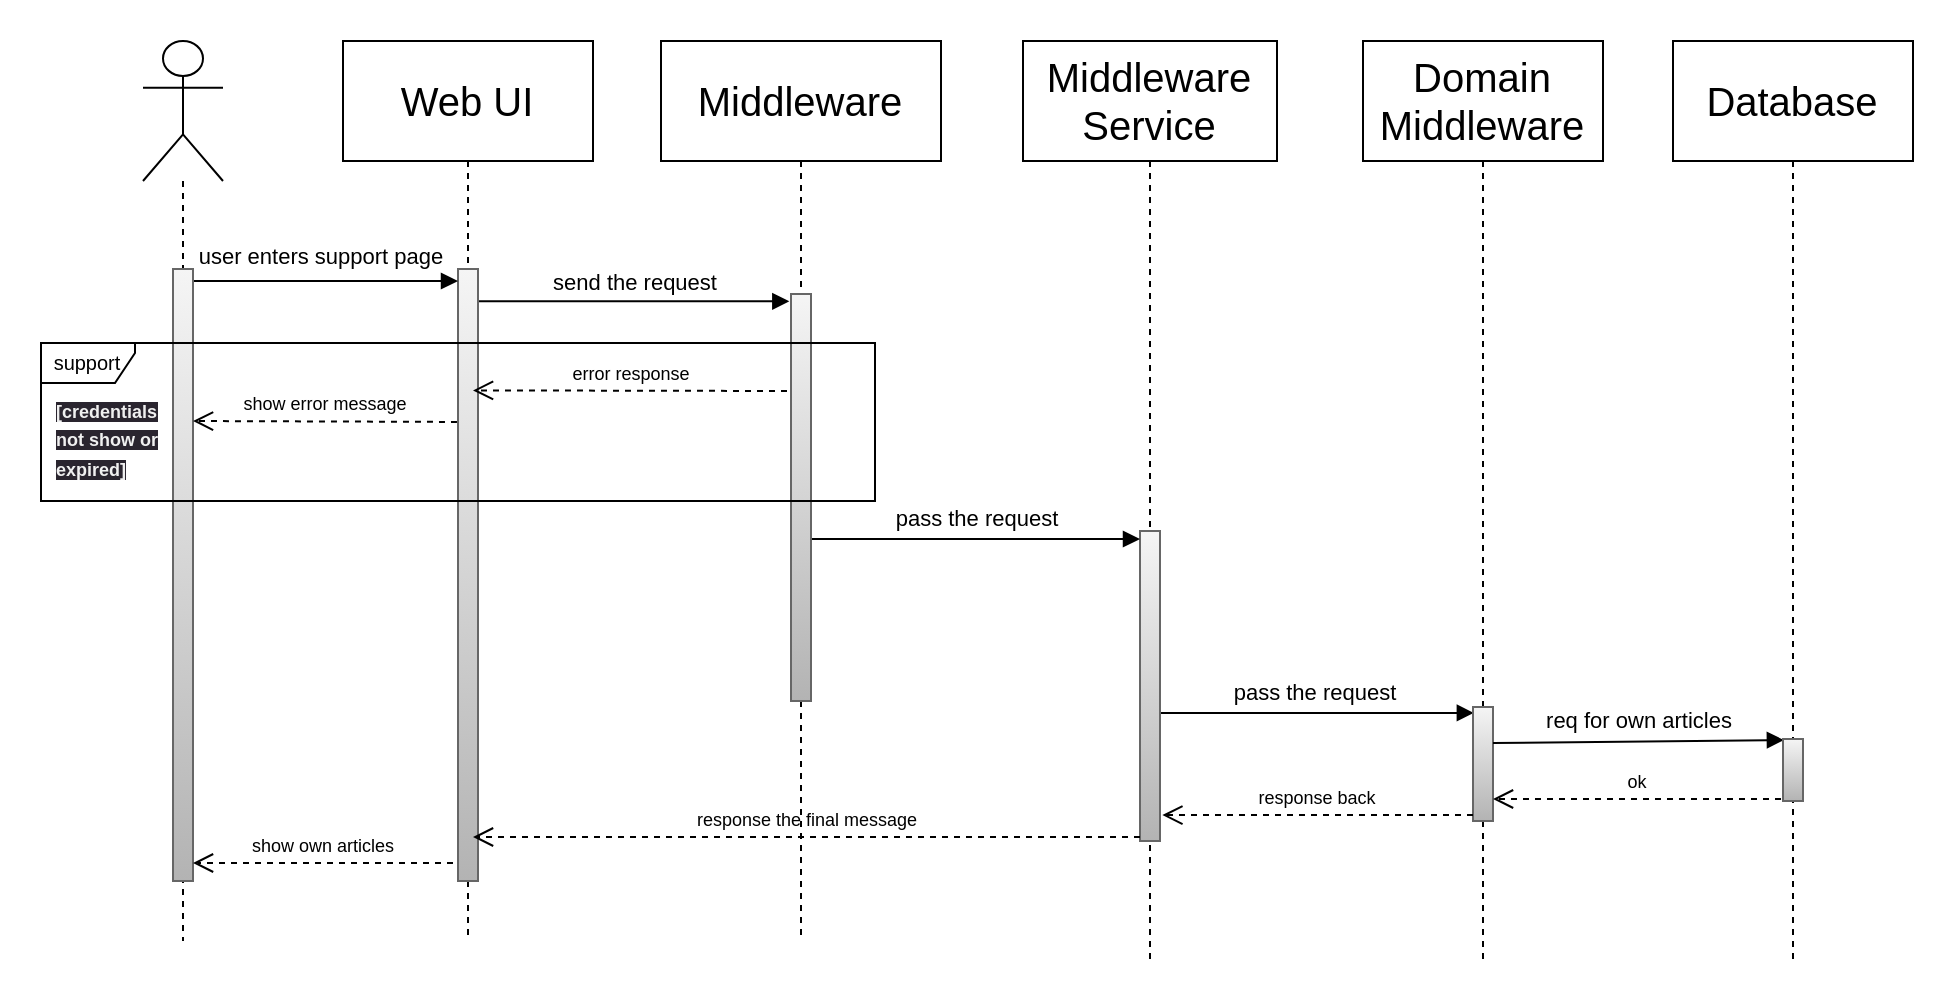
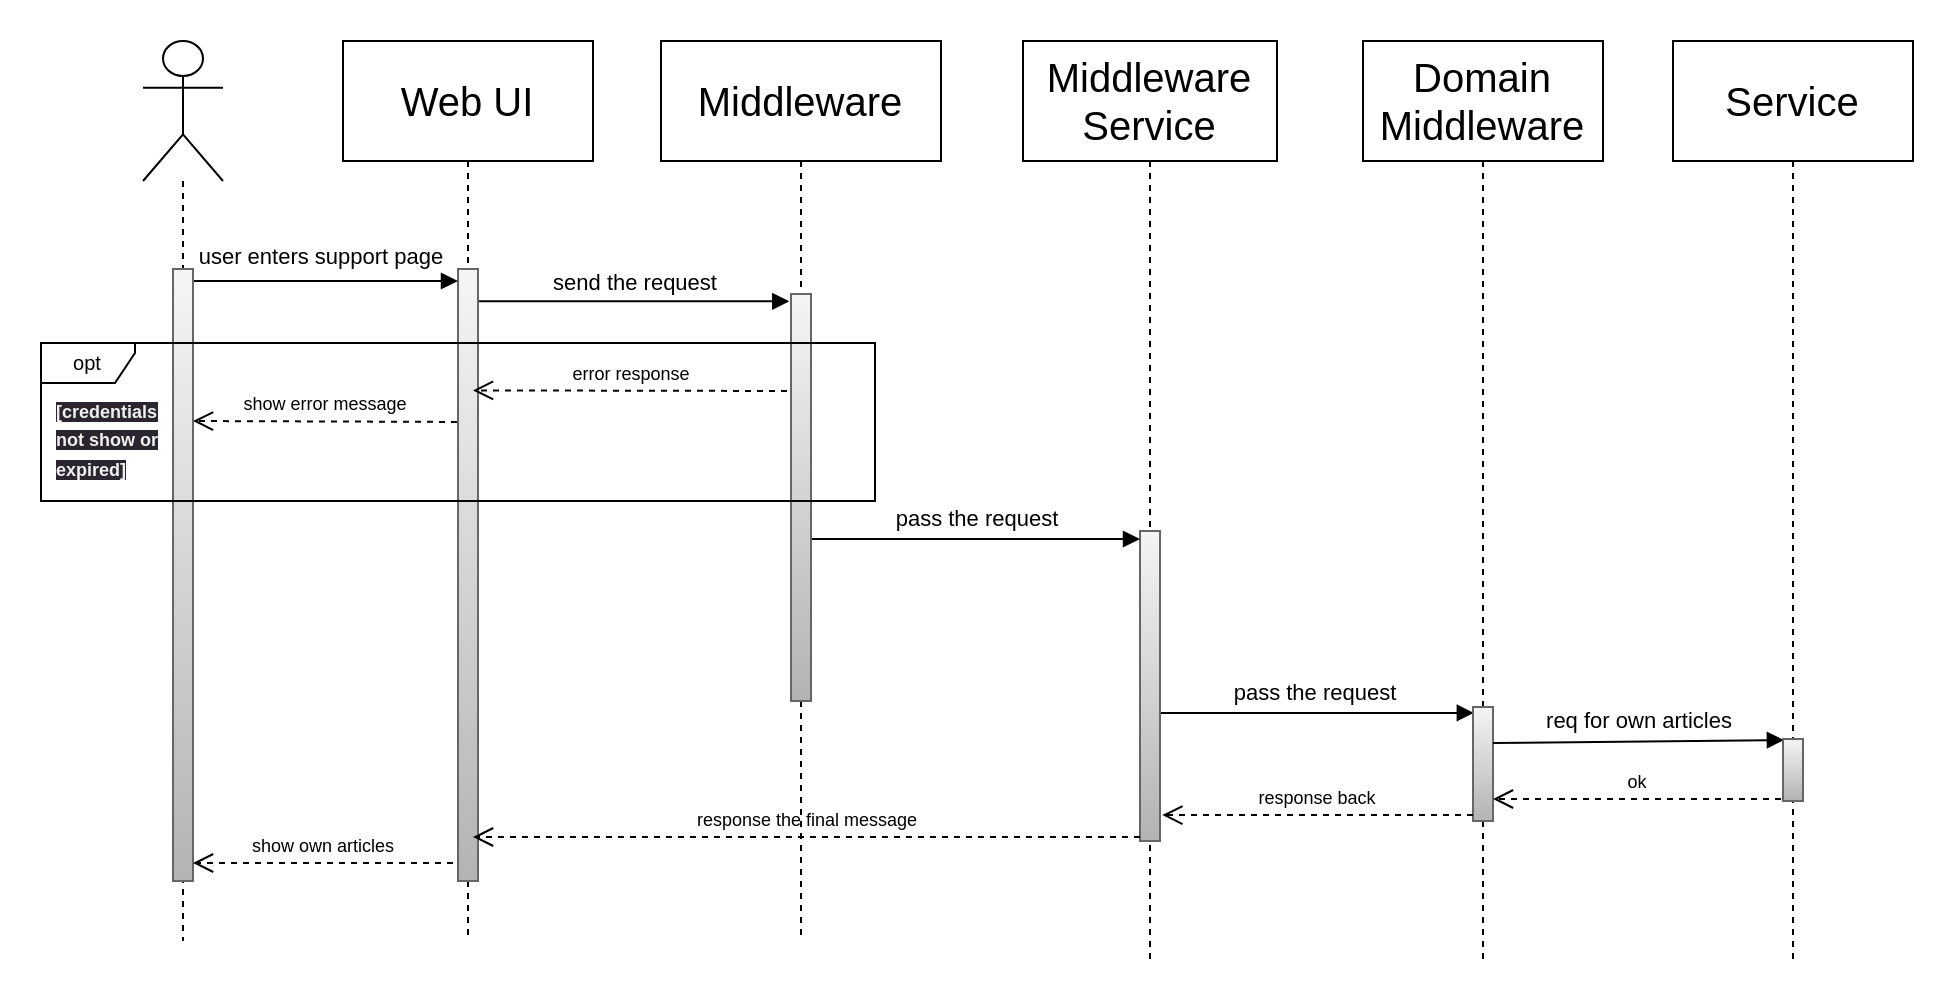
(1793, 101) -> (1793, 101)
(88, 363) -> (88, 363)
